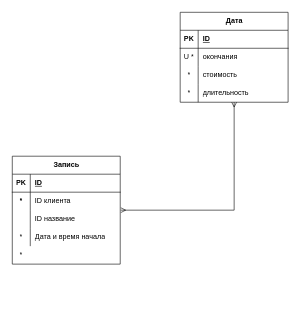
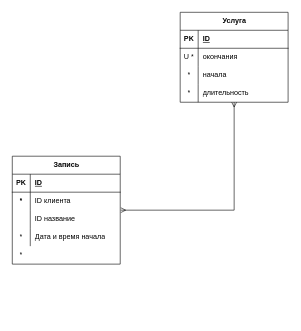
(235, 21) -> (235, 21)
(221, 75) -> (215, 75)
